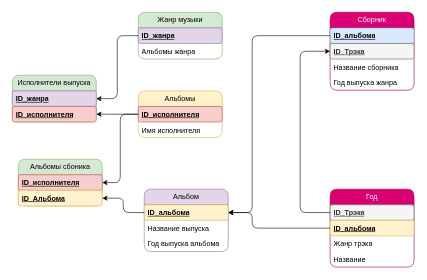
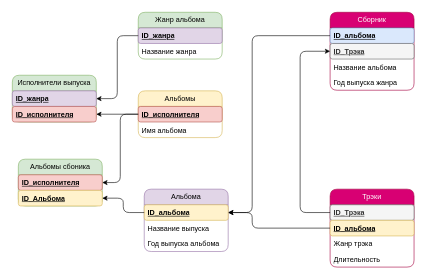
(180, 20) -> (180, 20)
(167, 52) -> (169, 52)
(367, 68) -> (365, 68)
(171, 131) -> (163, 131)
(186, 197) -> (186, 197)
(372, 197) -> (372, 197)
(350, 260) -> (358, 260)
